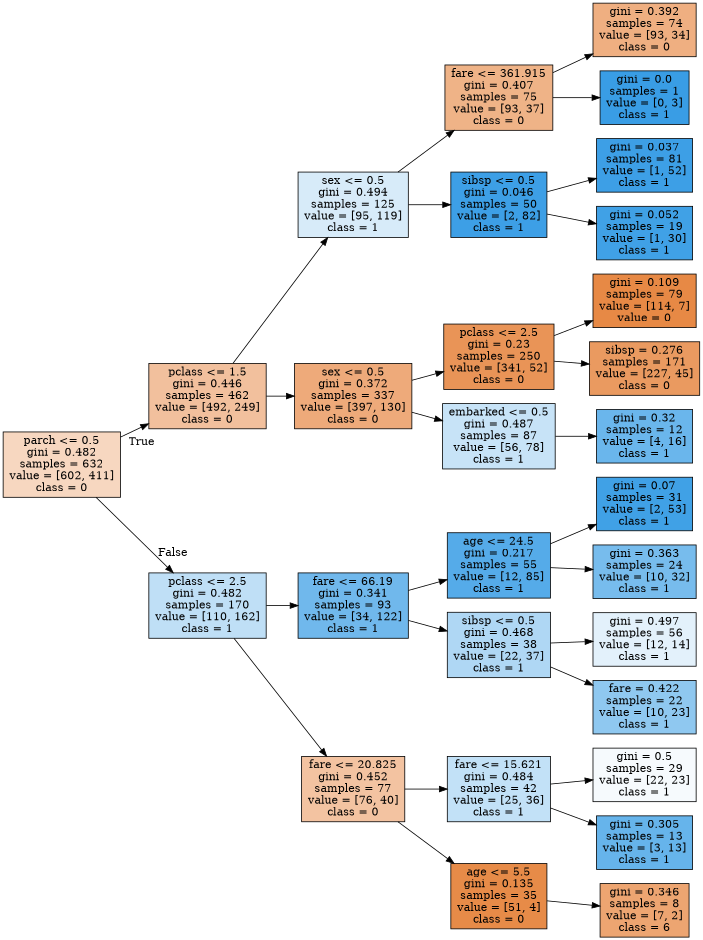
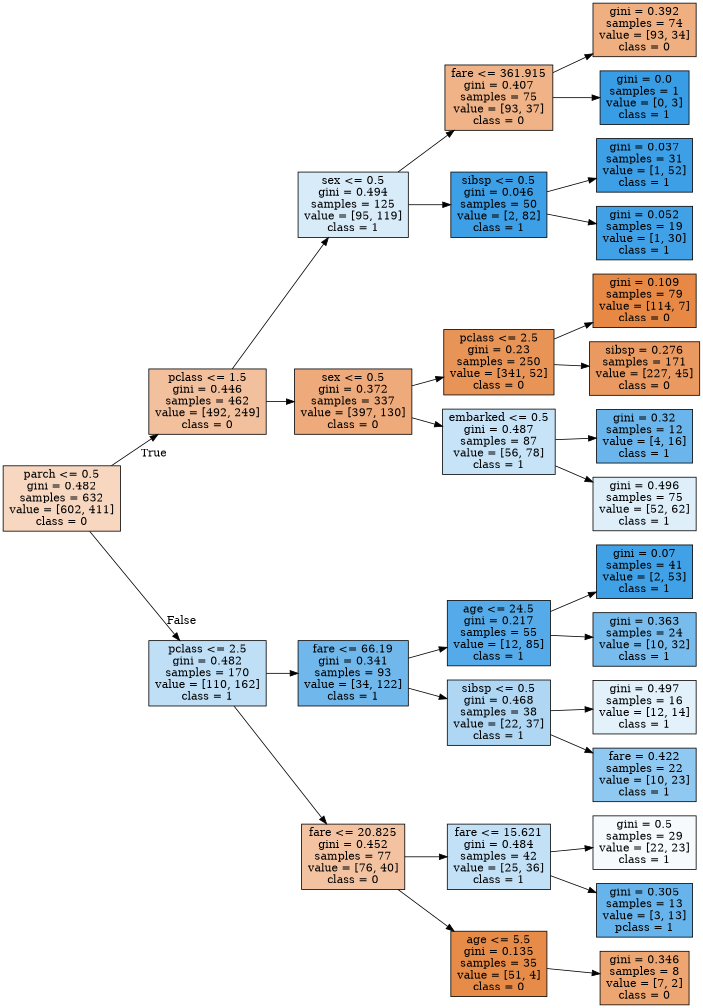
(645, 165) -> (645, 165)
(645, 301) -> (645, 301)
(645, 504) -> (645, 572)
none -> (645, 504)
(645, 639) -> (645, 707)
(645, 843) -> (645, 910)
(645, 910) -> (645, 978)
